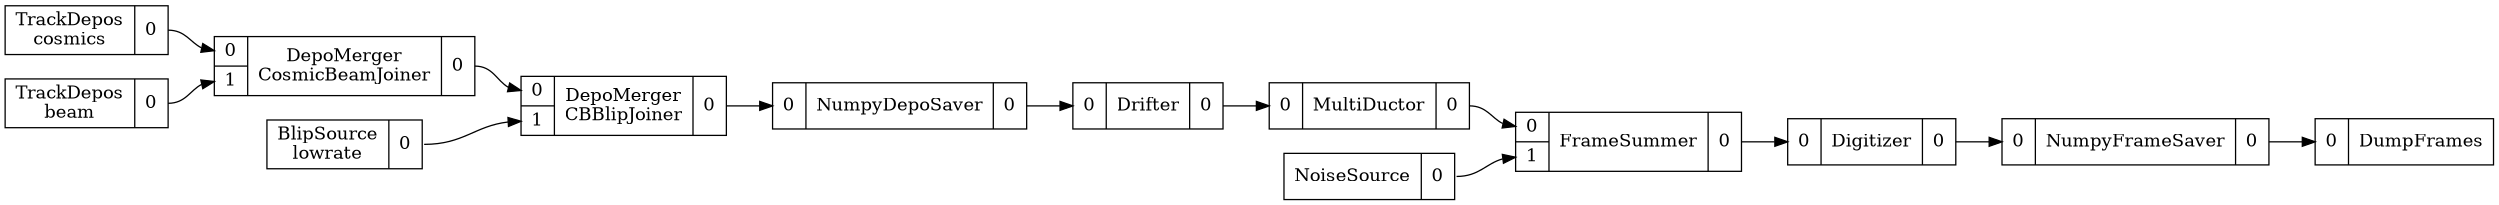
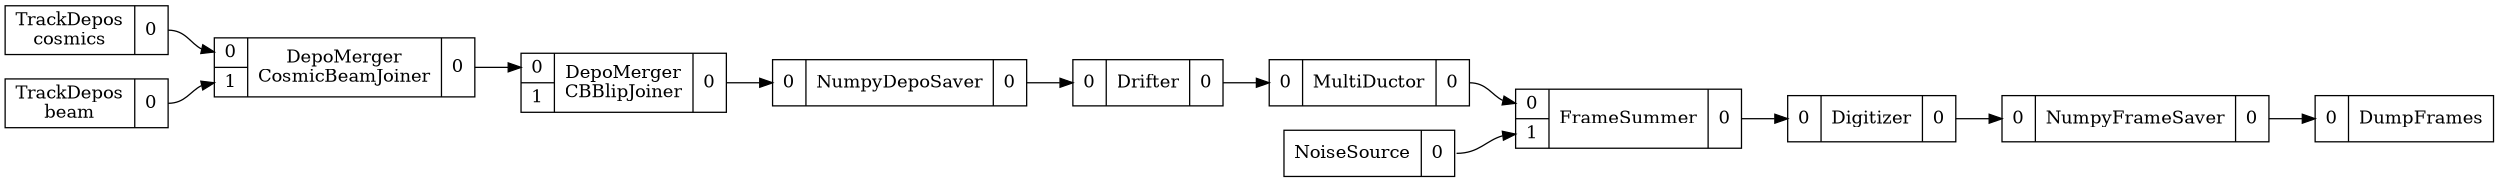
(345, 144) -> none
